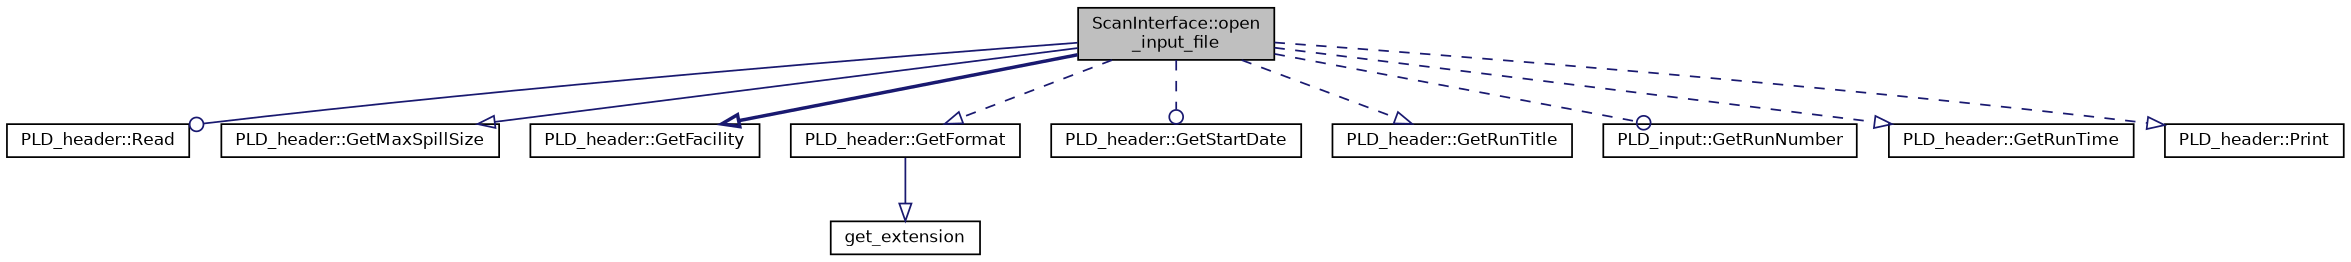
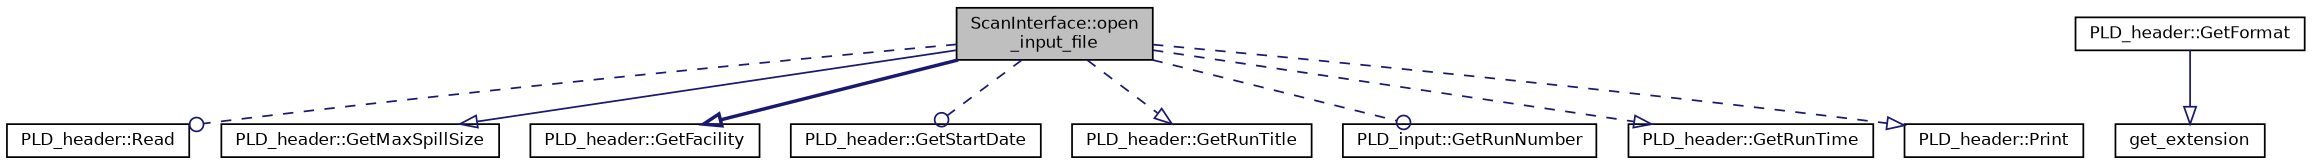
(640, 79) -> (580, 81)
(1037, 89) -> none
